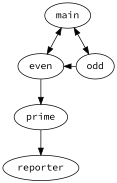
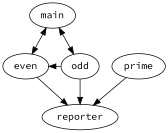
(41, 88) -> (50, 89)
none -> (80, 88)
